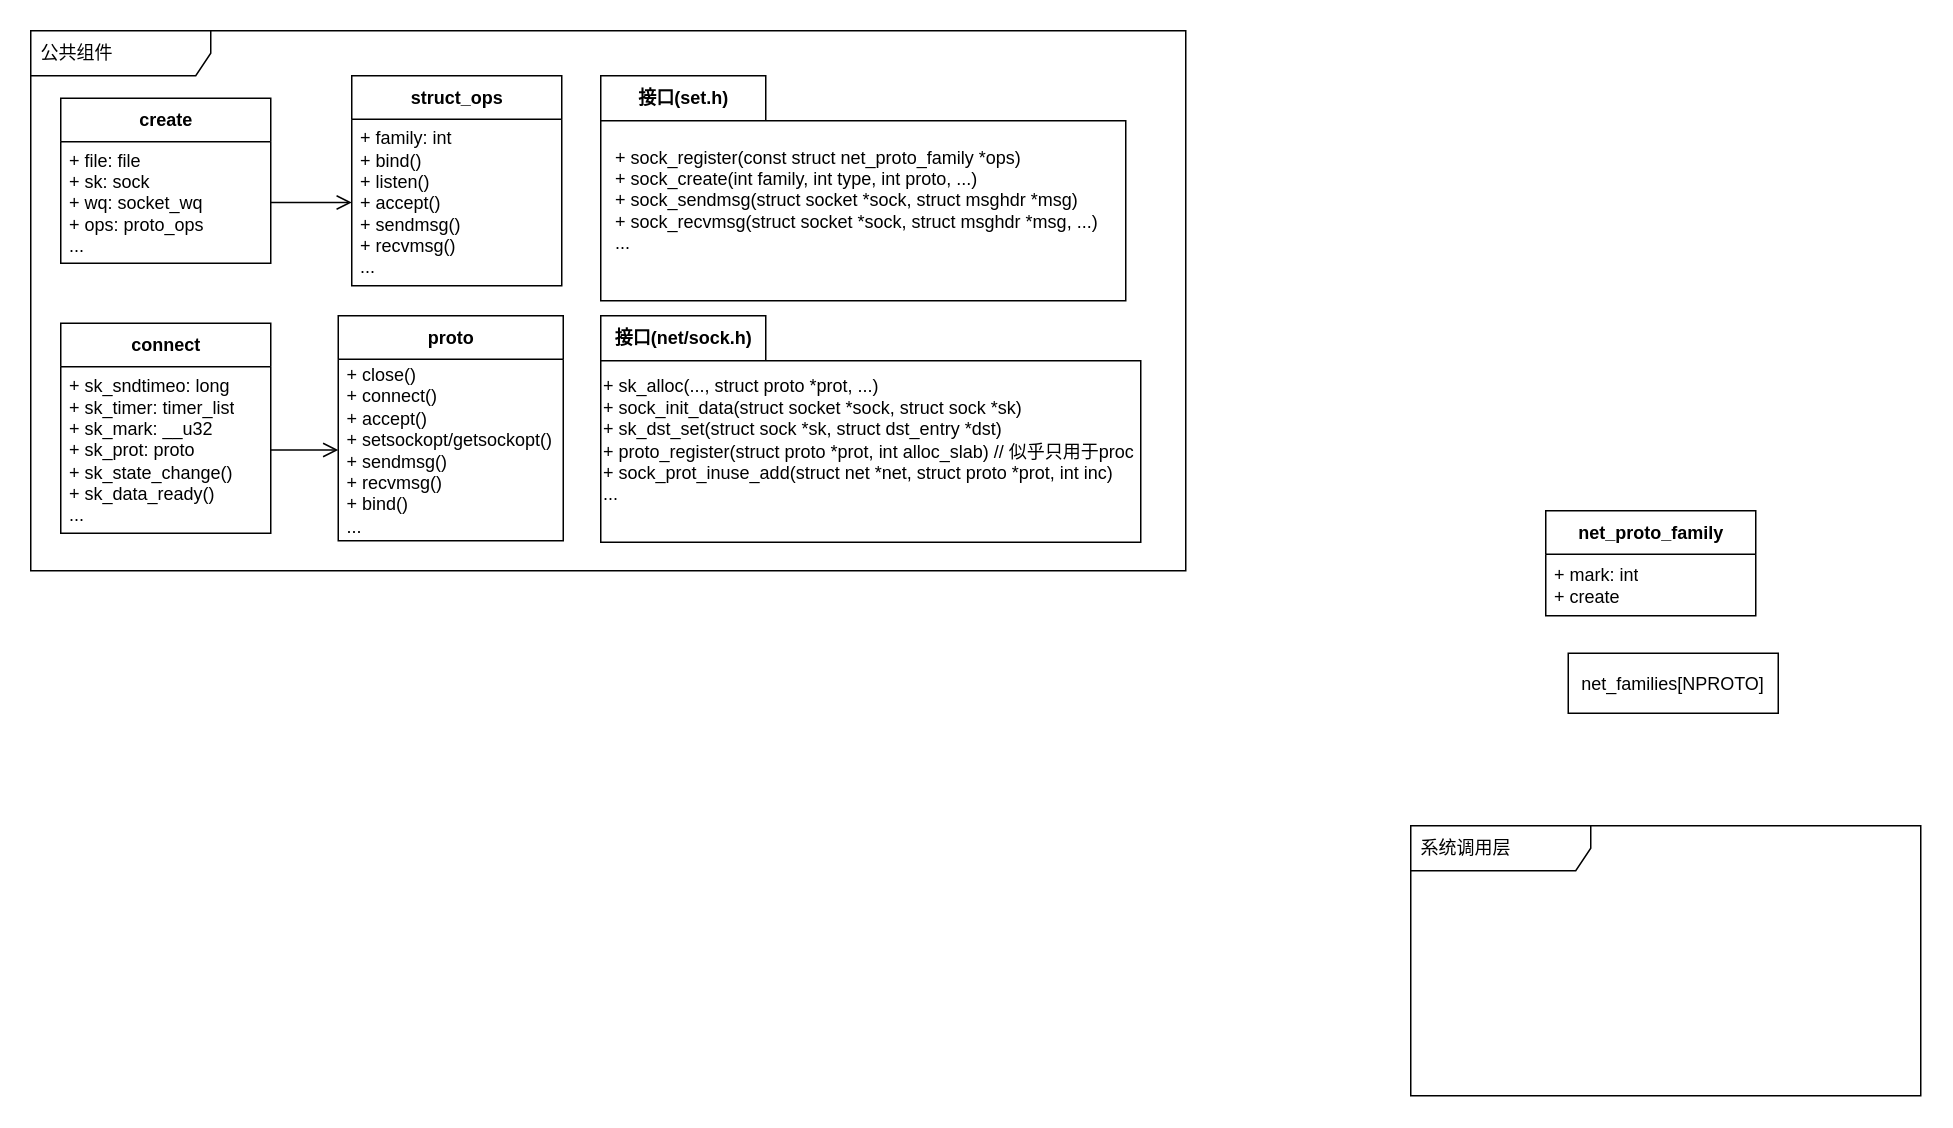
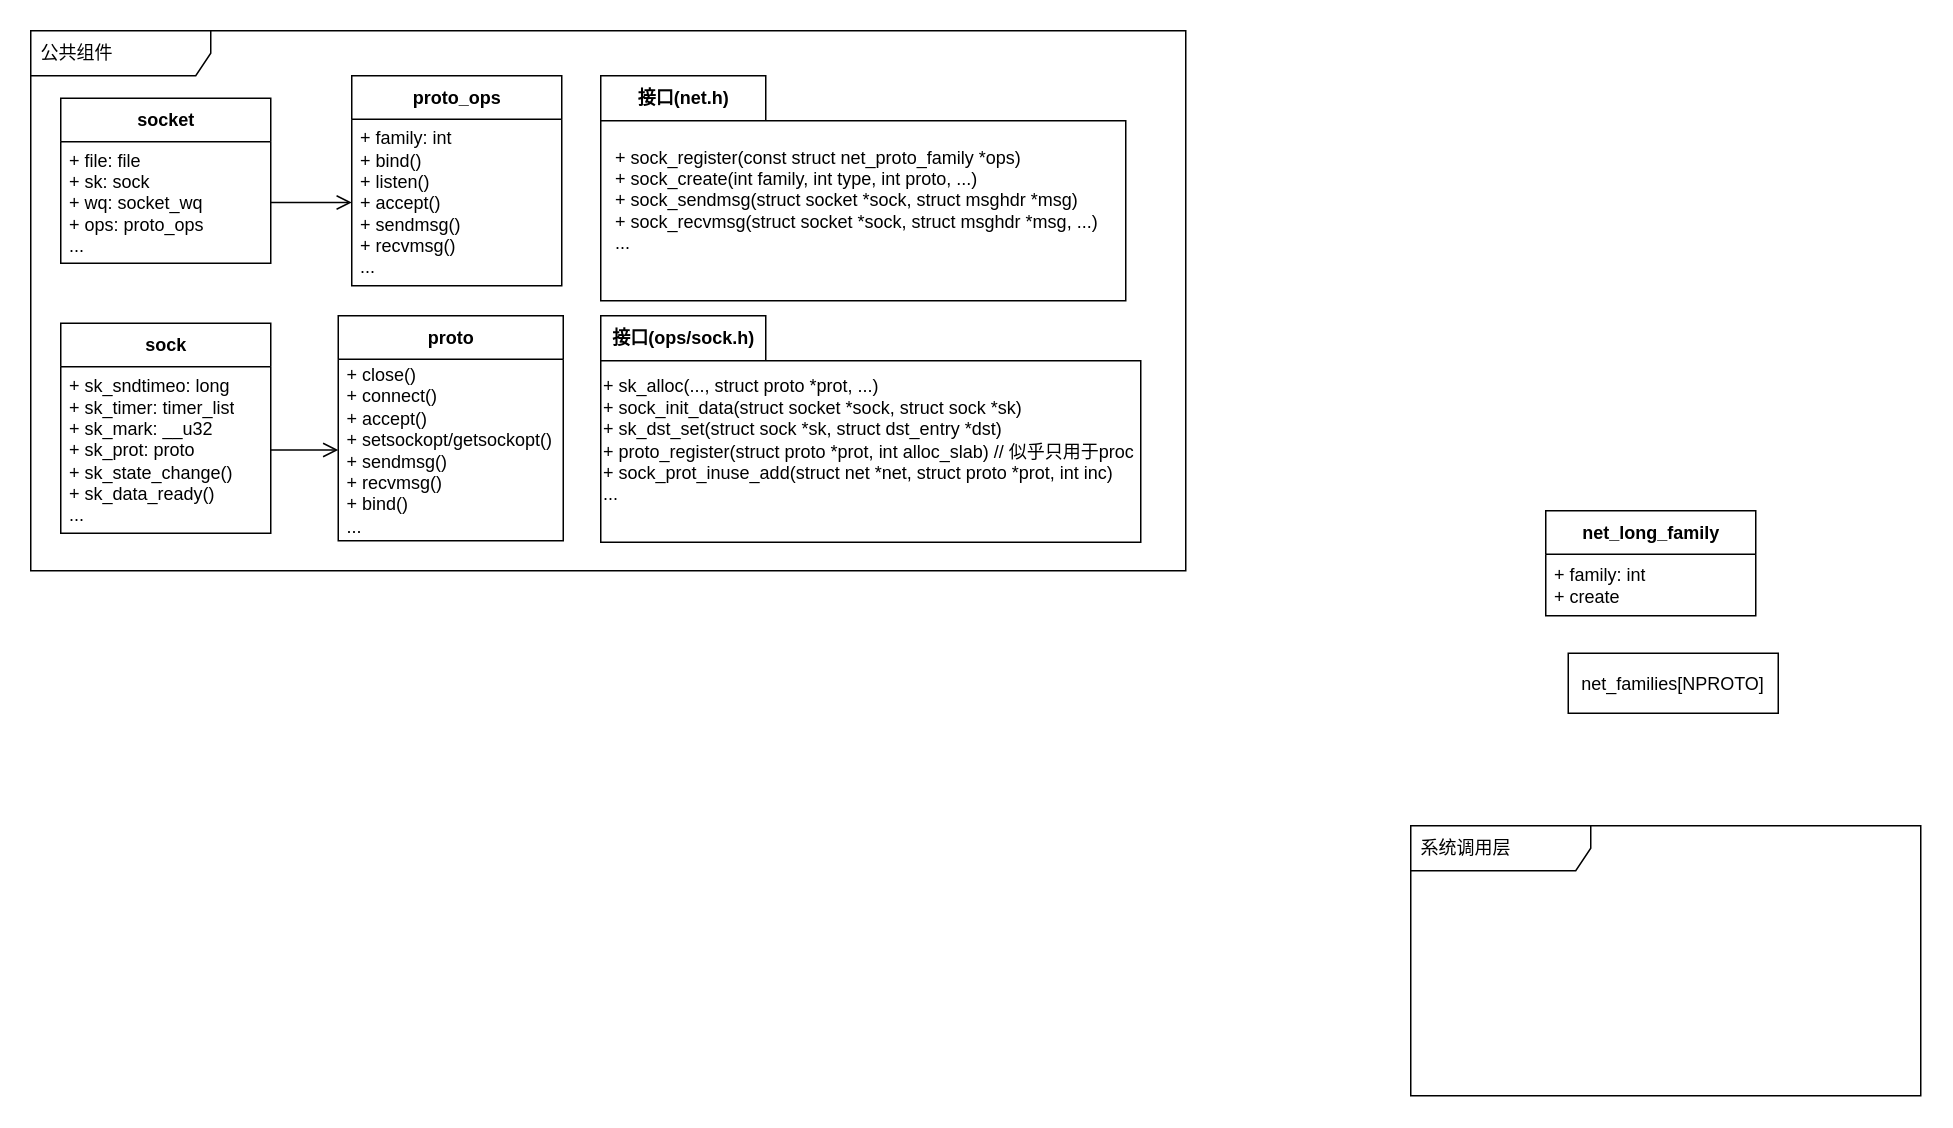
(458, 98) -> (458, 98)
(684, 98) -> (684, 98)
(167, 121) -> (167, 121)
(684, 338) -> (684, 338)
(167, 346) -> (167, 346)
(1652, 533) -> (1652, 533)
(1601, 586) -> (1606, 586)
